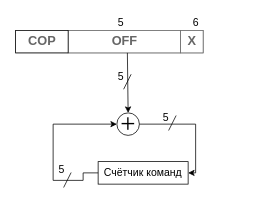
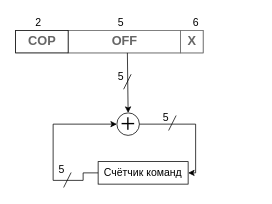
none -> (38, 23)
